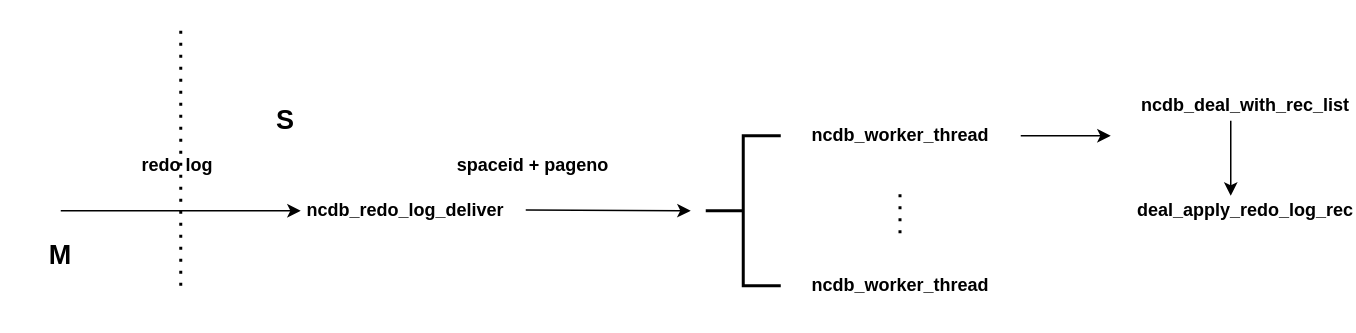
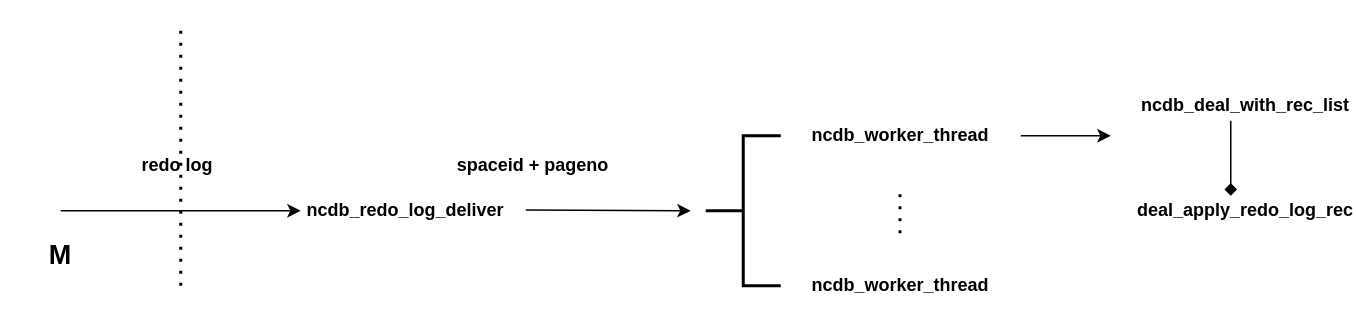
(286, 121) -> none
(1231, 184) -> (1231, 183)
